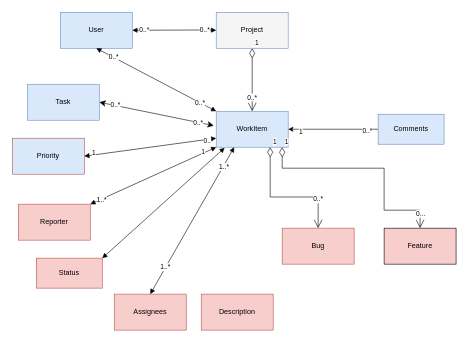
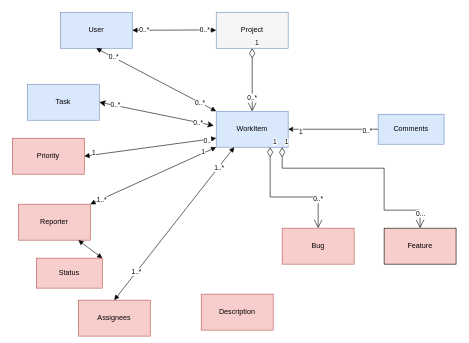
(48, 156) -> (48, 156)
(162, 204) -> (90, 249)
(150, 312) -> (114, 318)
